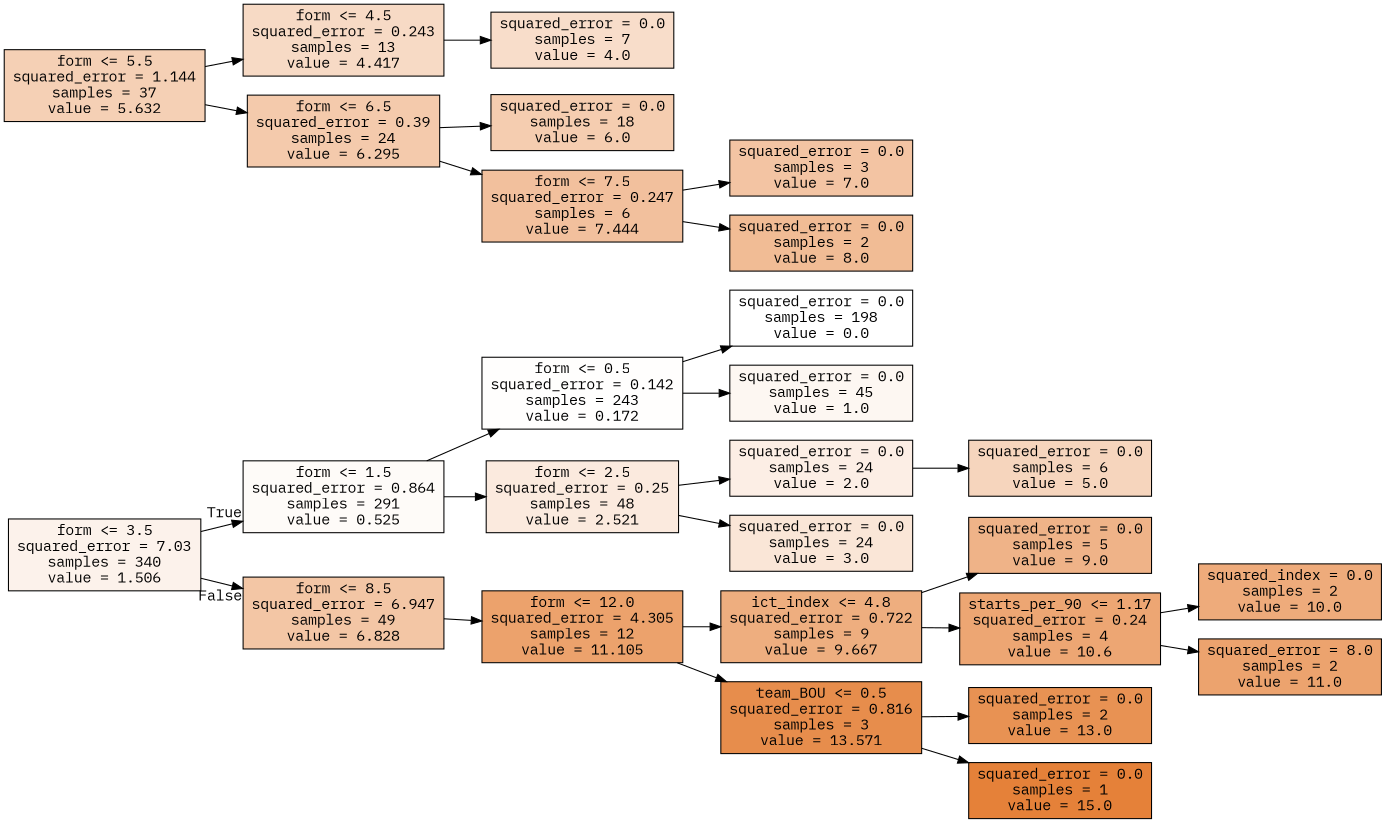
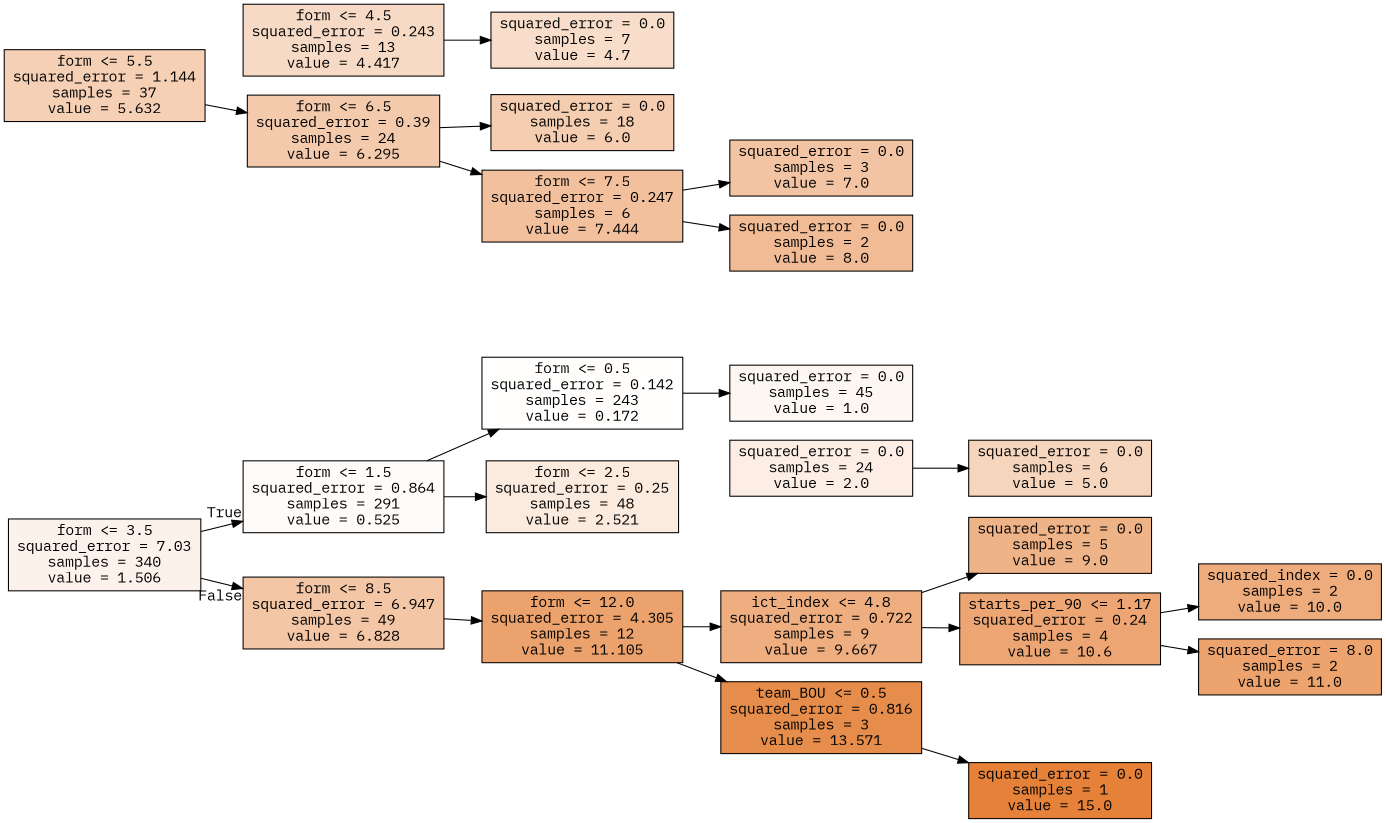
(582, 40) -> (582, 40)
(219, 64) -> none
(821, 318) -> none
(699, 483) -> none
(821, 543) -> none
(1060, 716) -> none
